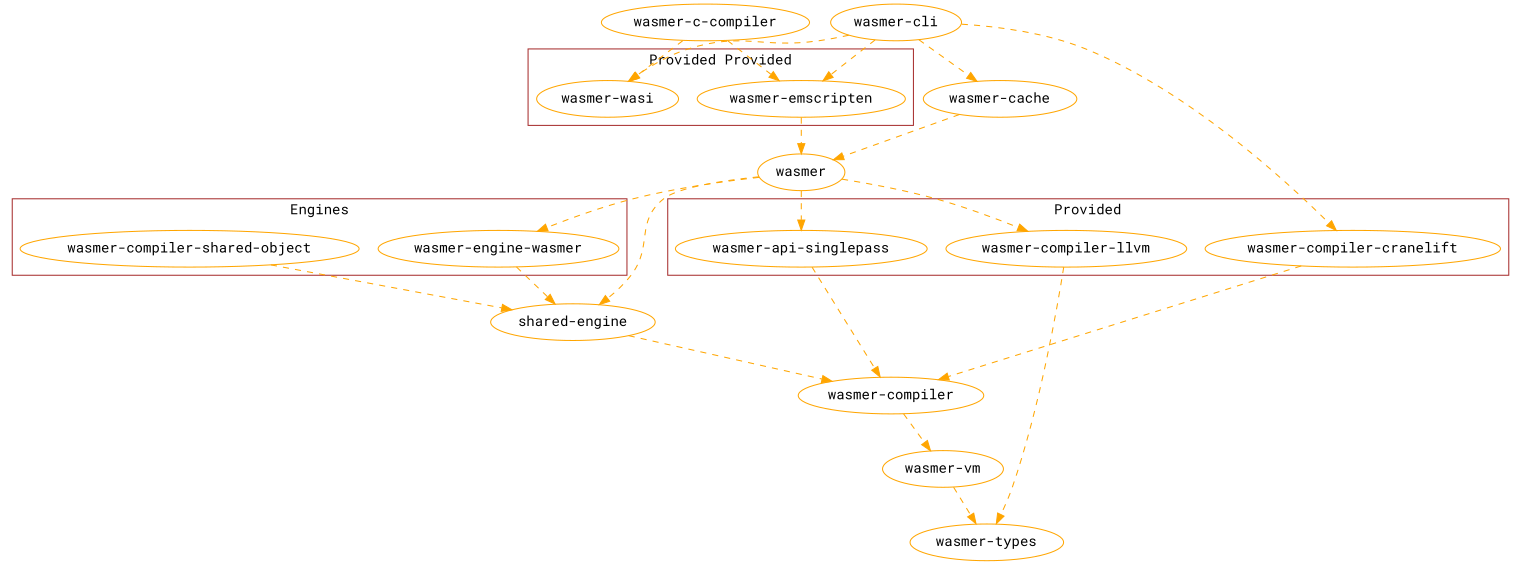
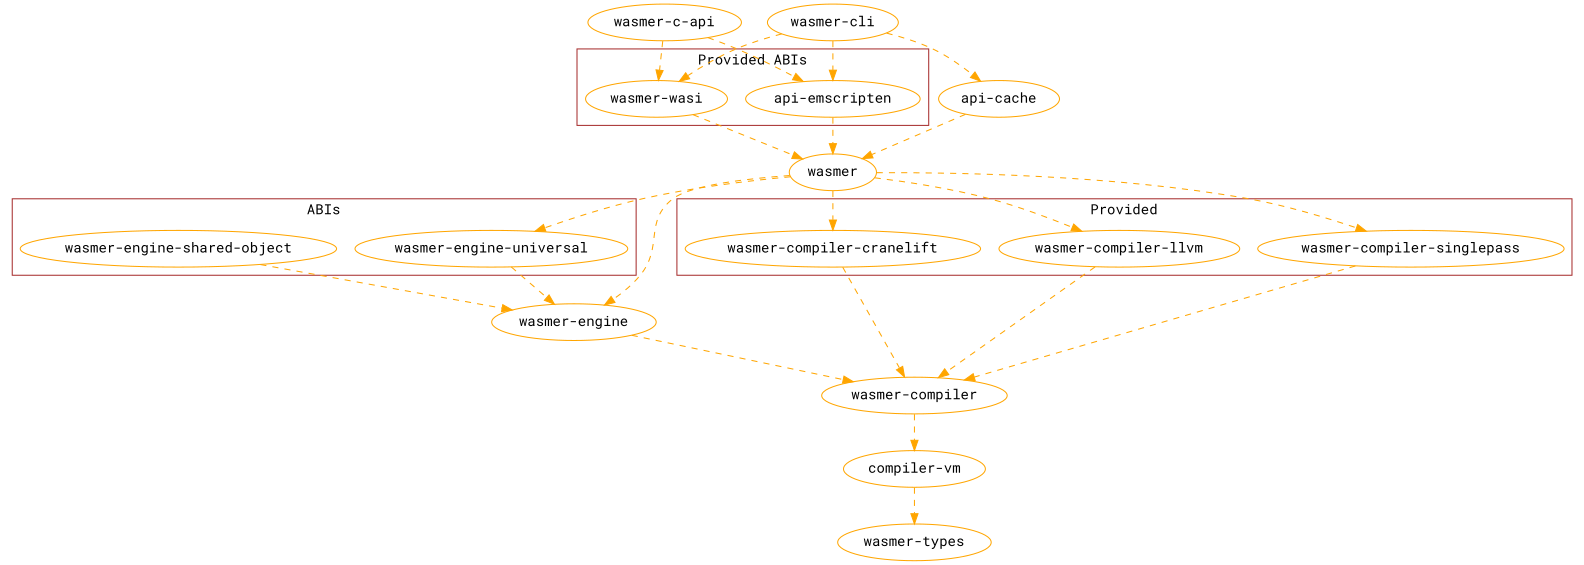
(705, 22) -> (665, 22)
(721, 61) -> (753, 61)
(1163, 89) -> (833, 205)
(801, 99) -> (833, 99)
(1000, 99) -> (999, 99)
none -> (743, 135)
(320, 211) -> (324, 211)
(190, 249) -> (178, 249)
(499, 249) -> (491, 249)
(801, 249) -> (1411, 249)
(573, 322) -> (574, 322)
(1039, 393) -> (1021, 319)
(943, 469) -> (914, 469)
